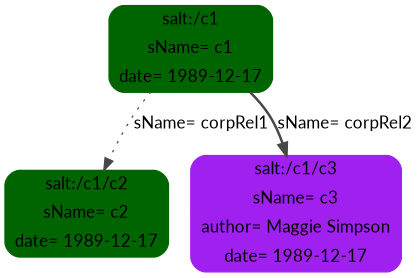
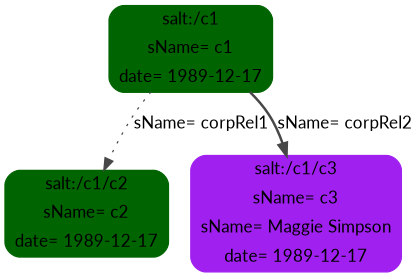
(296, 227) -> (296, 227)
